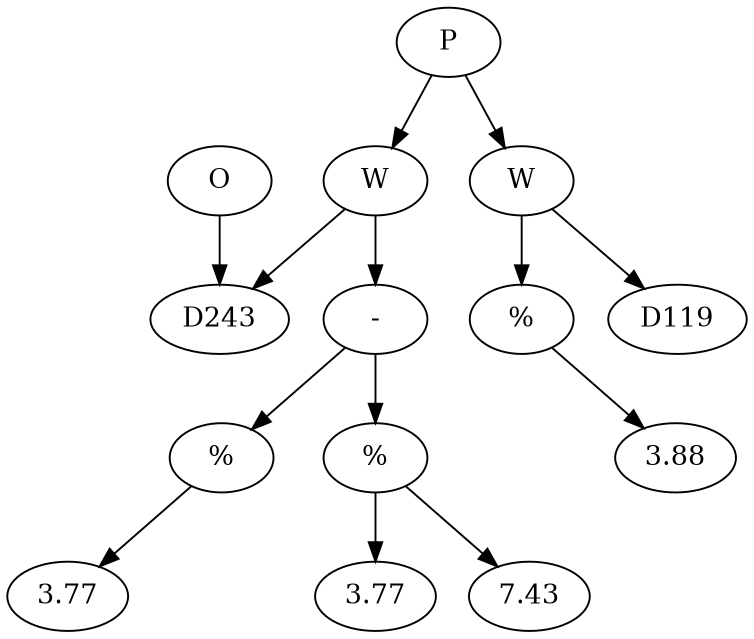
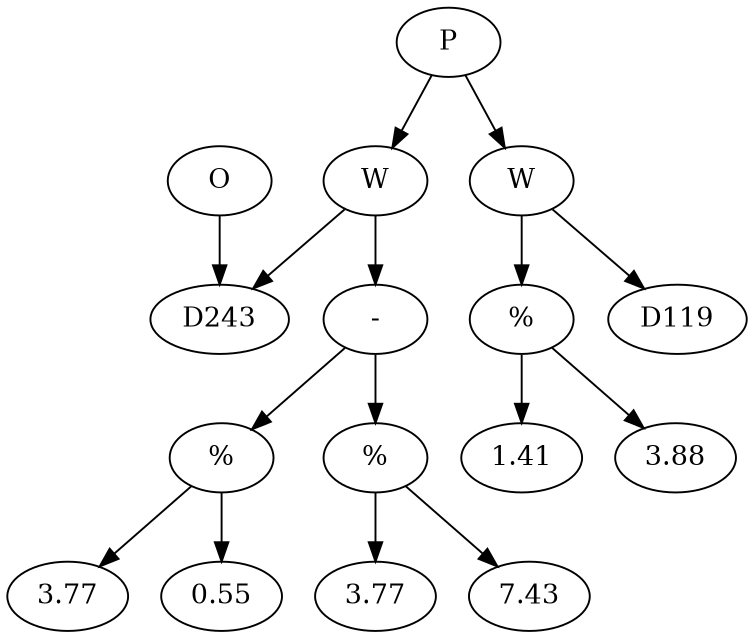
none -> (522, 458)
none -> (222, 596)
